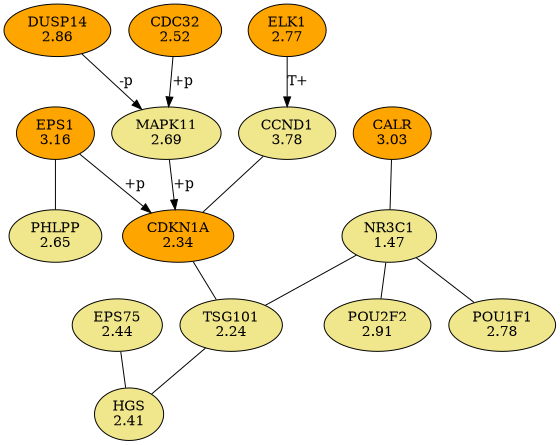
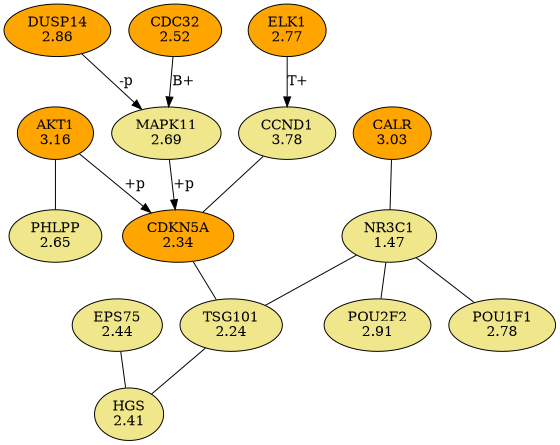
(183, 82) -> (184, 82)
(55, 133) -> (55, 133)
(178, 236) -> (178, 236)
